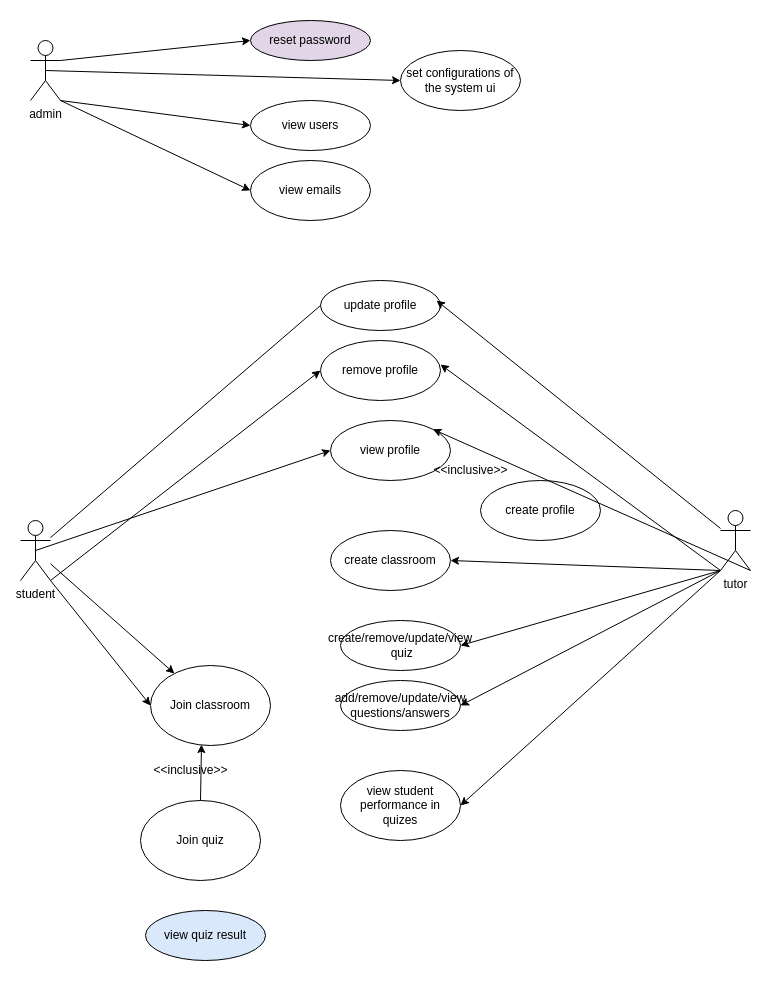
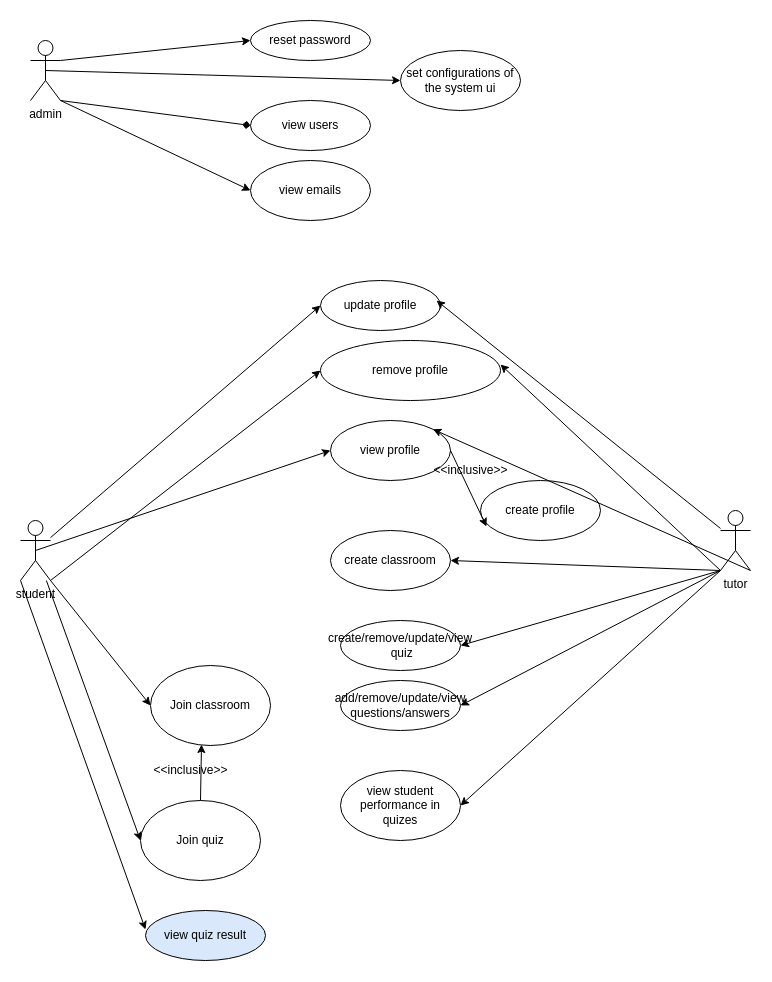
(311, 41) -> (311, 41)
(242, 124) -> (241, 124)
(317, 309) -> (315, 310)
(381, 371) -> (411, 371)
none -> (467, 485)
(110, 616) -> (92, 708)
none -> (82, 753)
